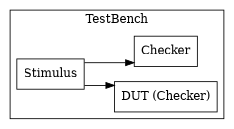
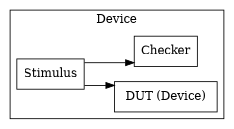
(117, 20) -> (117, 20)
(166, 97) -> (166, 97)
